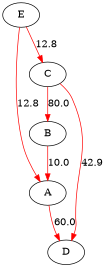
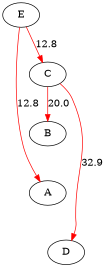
(59, 104) -> (59, 104)
(48, 160) -> none
(92, 163) -> (92, 163)
(52, 220) -> none
